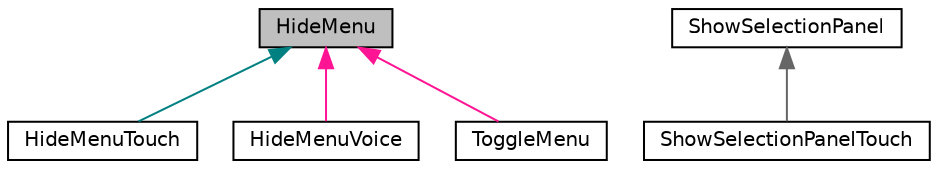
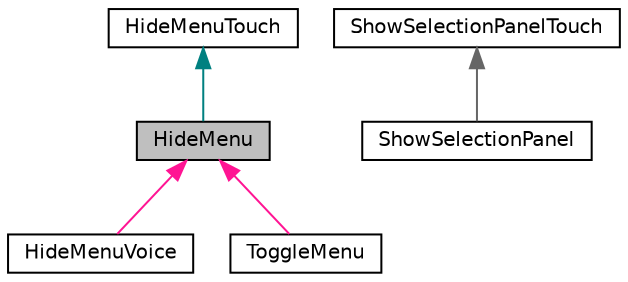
(205, 89) -> (203, 95)
(787, 95) -> (477, 95)
